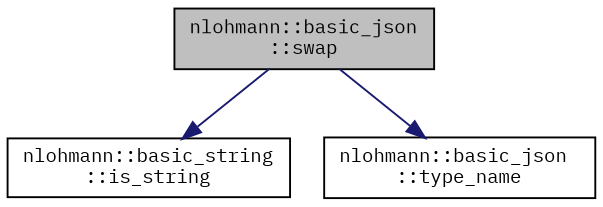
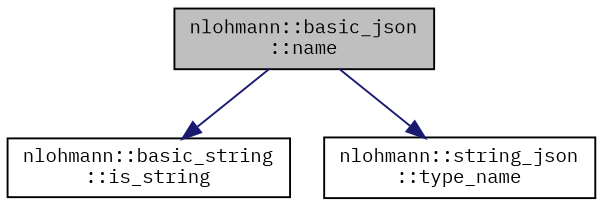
(304, 39) -> (304, 39)
(460, 168) -> (460, 168)
